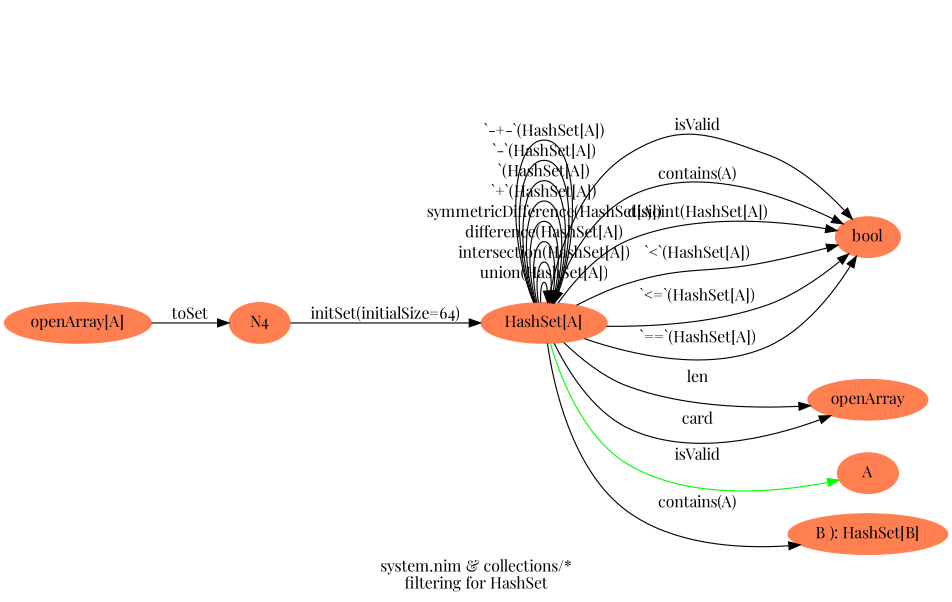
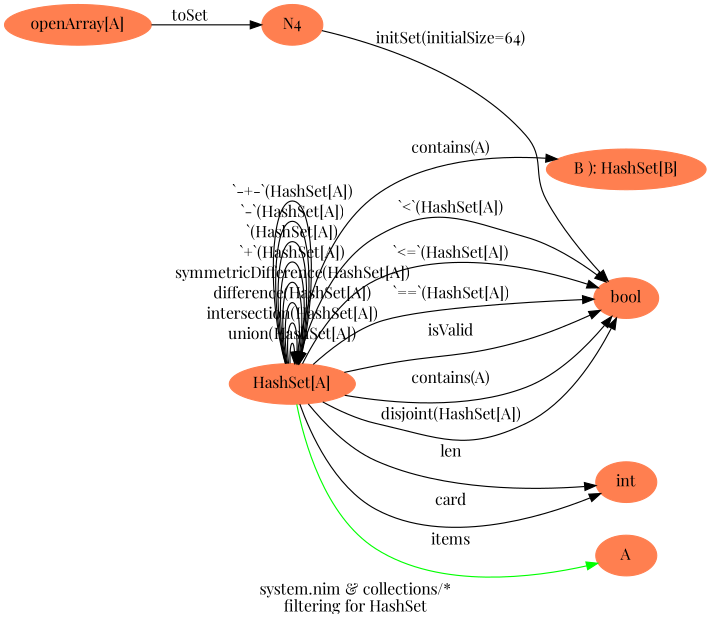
(380, 323) -> (499, 110)
(868, 400) -> (626, 482)
(698, 456) -> (451, 540)
